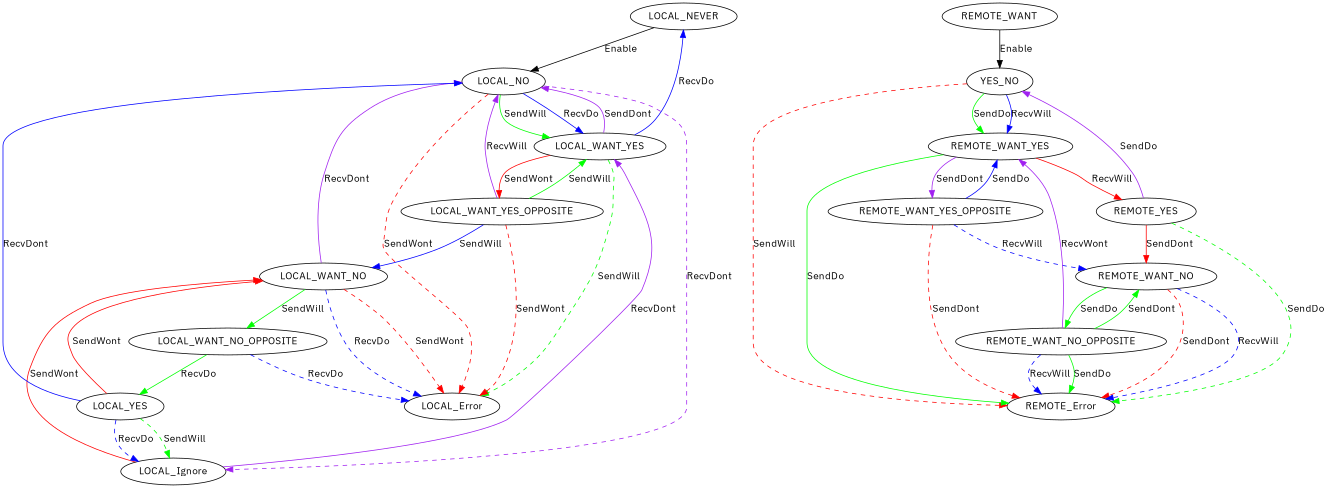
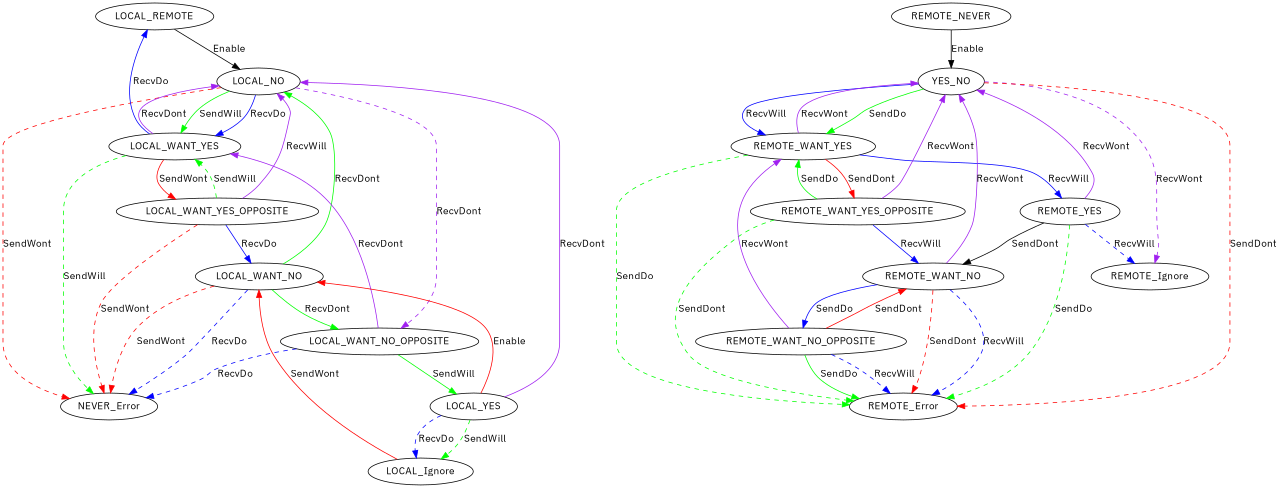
(684, 16) -> (155, 16)
(1000, 16) -> (951, 16)
none -> (821, 97)
(74, 114) -> (560, 150)
(628, 114) -> (164, 114)
(340, 136) -> (334, 181)
(1139, 146) -> (1107, 146)
none -> (916, 153)
(939, 170) -> (841, 173)
(1077, 175) -> (962, 163)
(556, 183) -> (212, 180)
none -> (977, 185)
(983, 186) -> (802, 186)
(1146, 240) -> (1007, 242)
(481, 244) -> (259, 244)
(774, 244) -> (1254, 244)
(1014, 253) -> (893, 242)
none -> (1150, 276)
(1084, 300) -> (836, 294)
(807, 306) -> (616, 325)
(303, 309) -> (328, 309)
(1117, 315) -> (862, 310)
(936, 329) -> (684, 346)
(97, 341) -> (510, 341)
(199, 374) -> (454, 374)
(452, 406) -> (109, 406)
(519, 410) -> (339, 215)
(675, 421) -> (436, 161)
